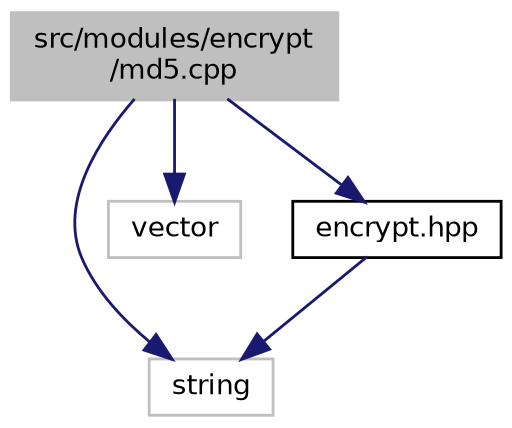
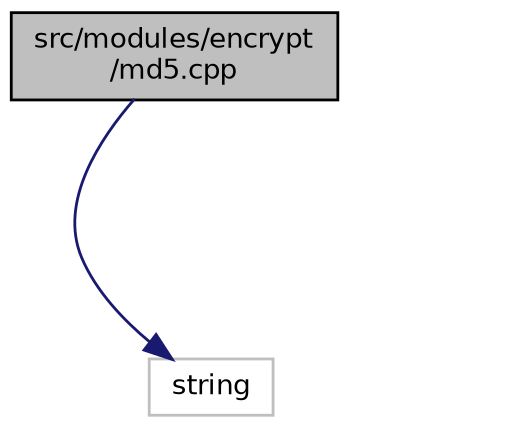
(175, 56) -> (175, 56)
(175, 229) -> none
(397, 229) -> none
